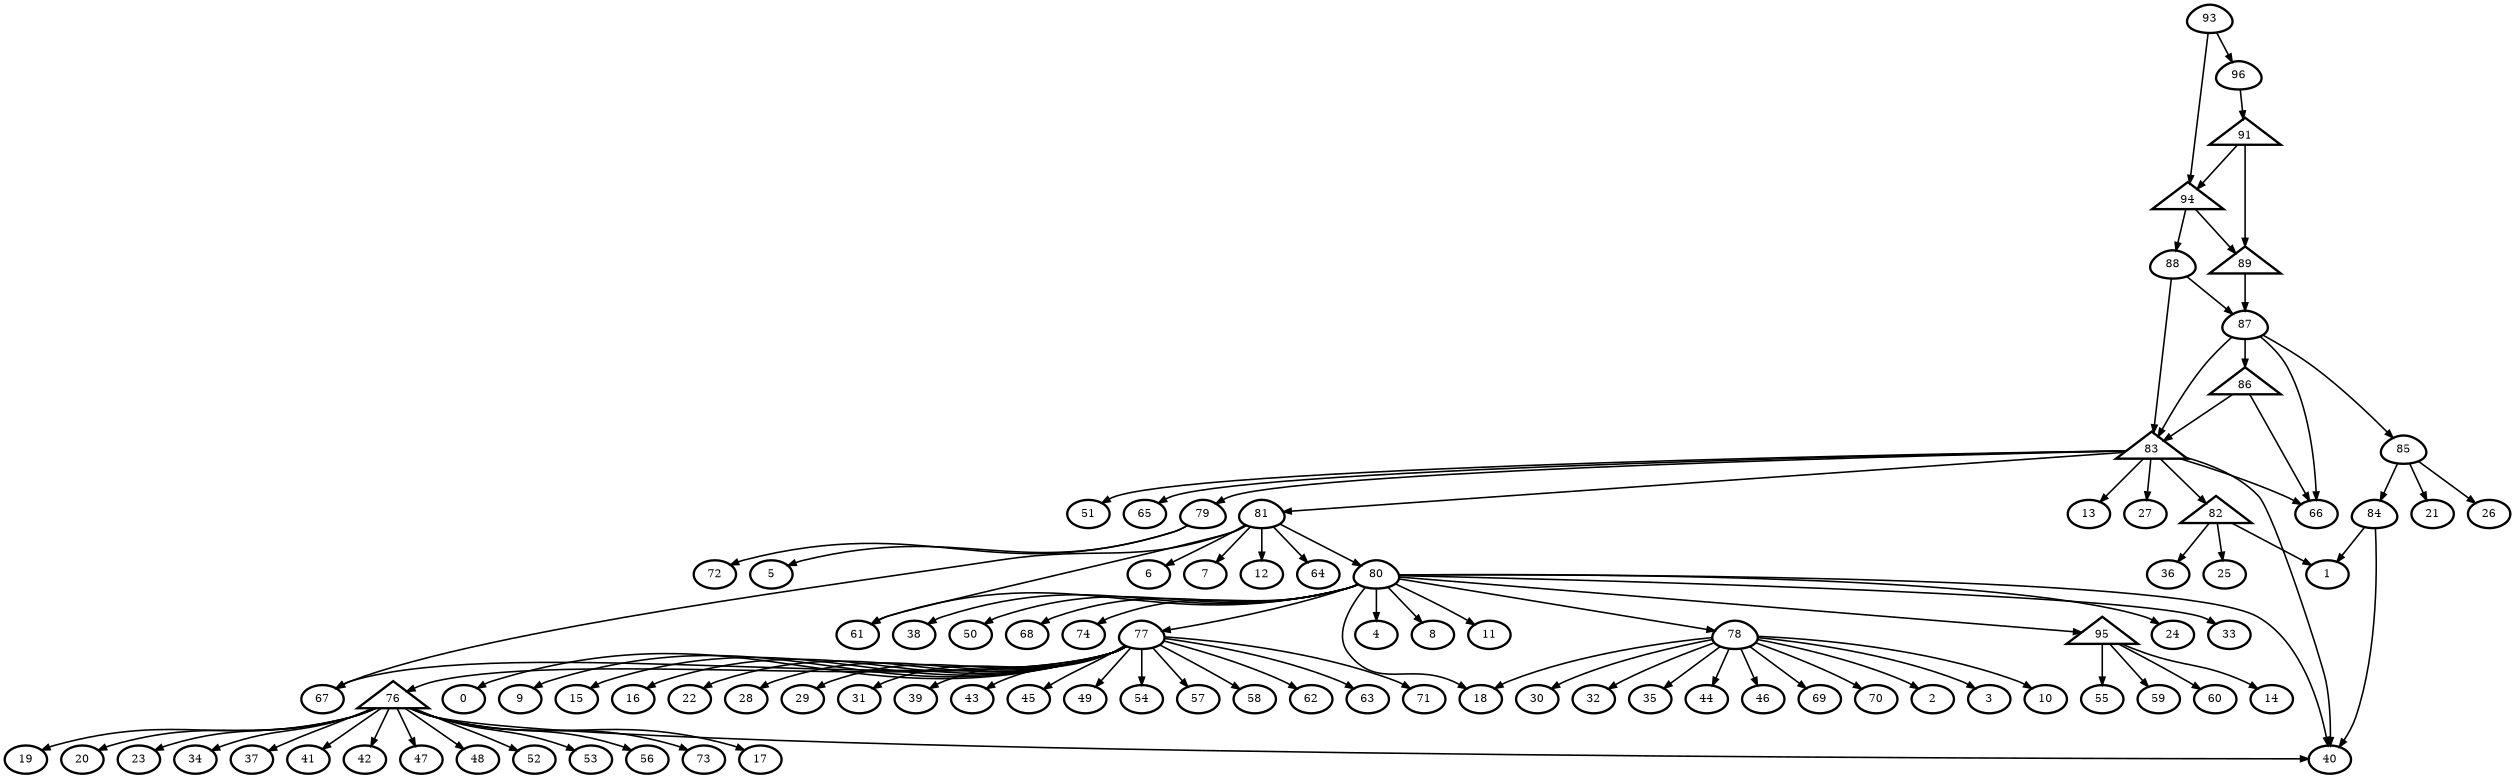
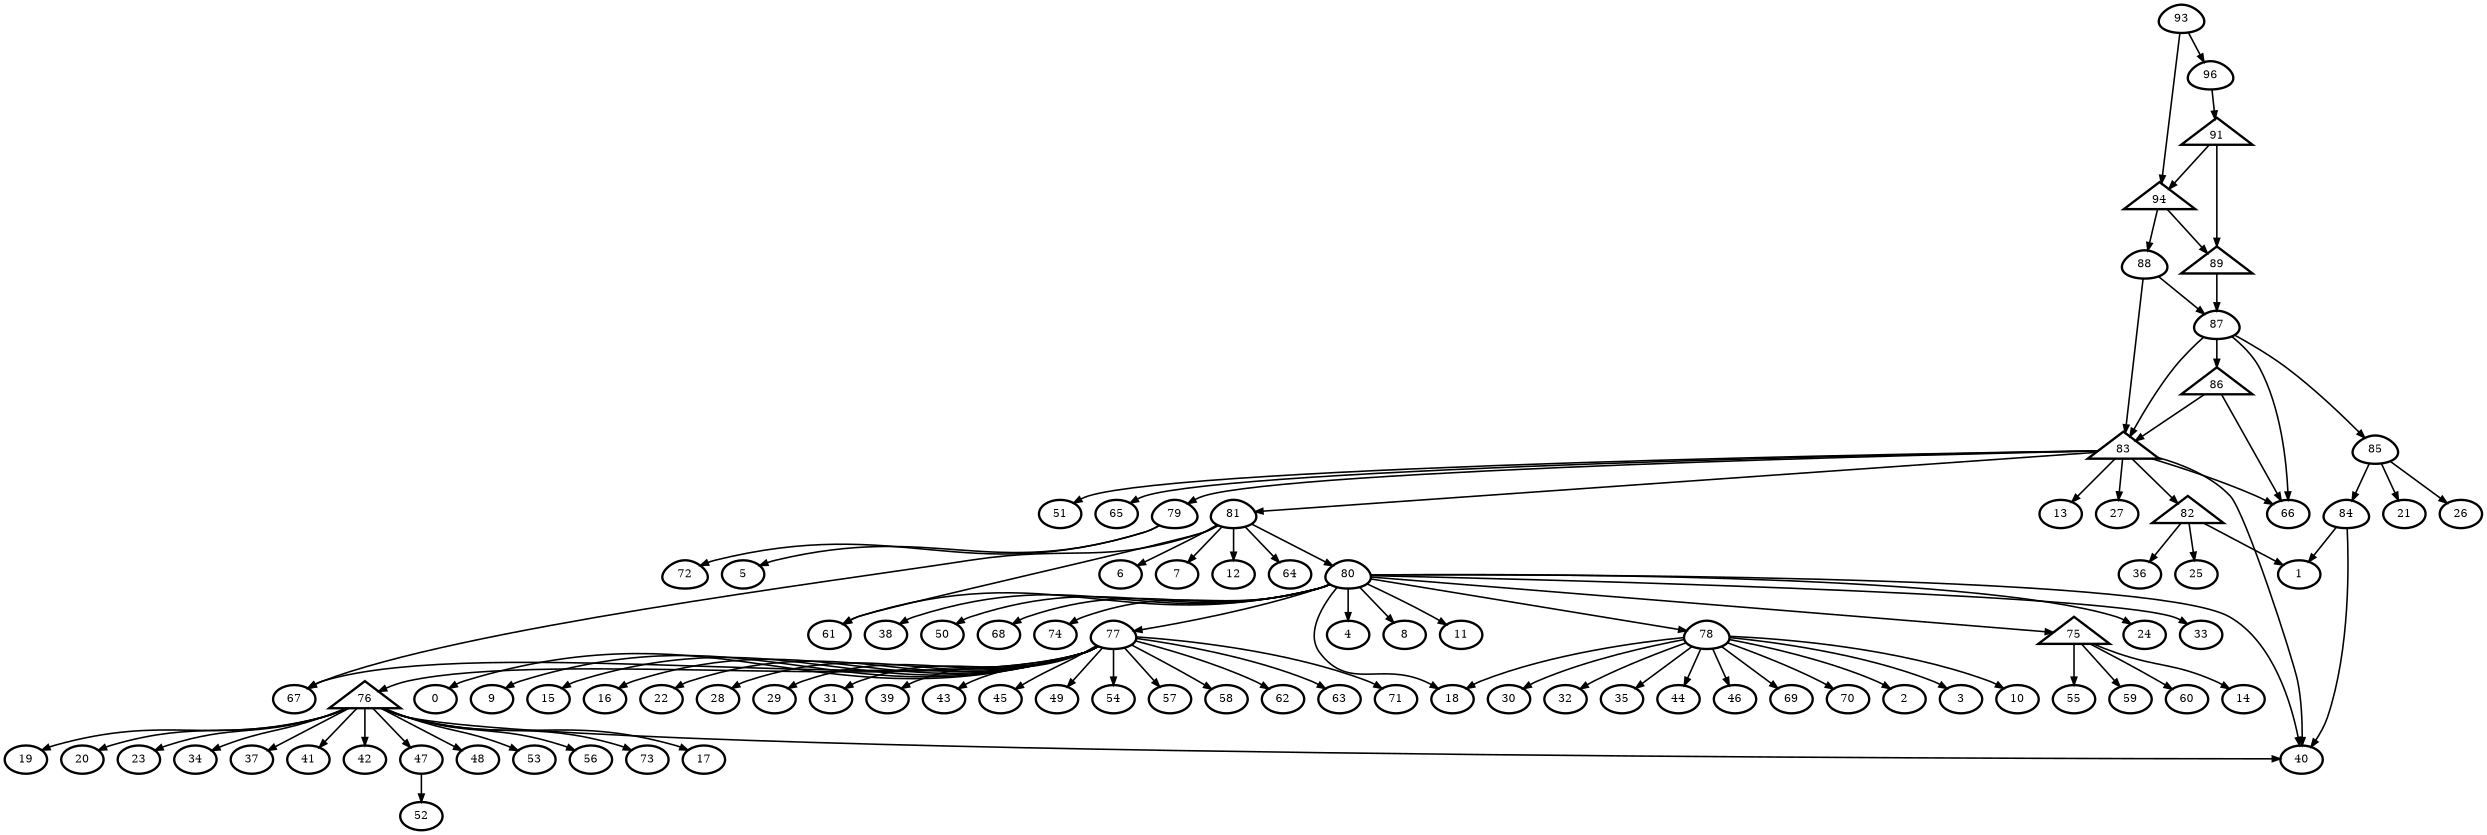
(715, 574) -> (685, 574)
(2102, 635) -> (2074, 635)
(472, 731) -> (421, 784)
